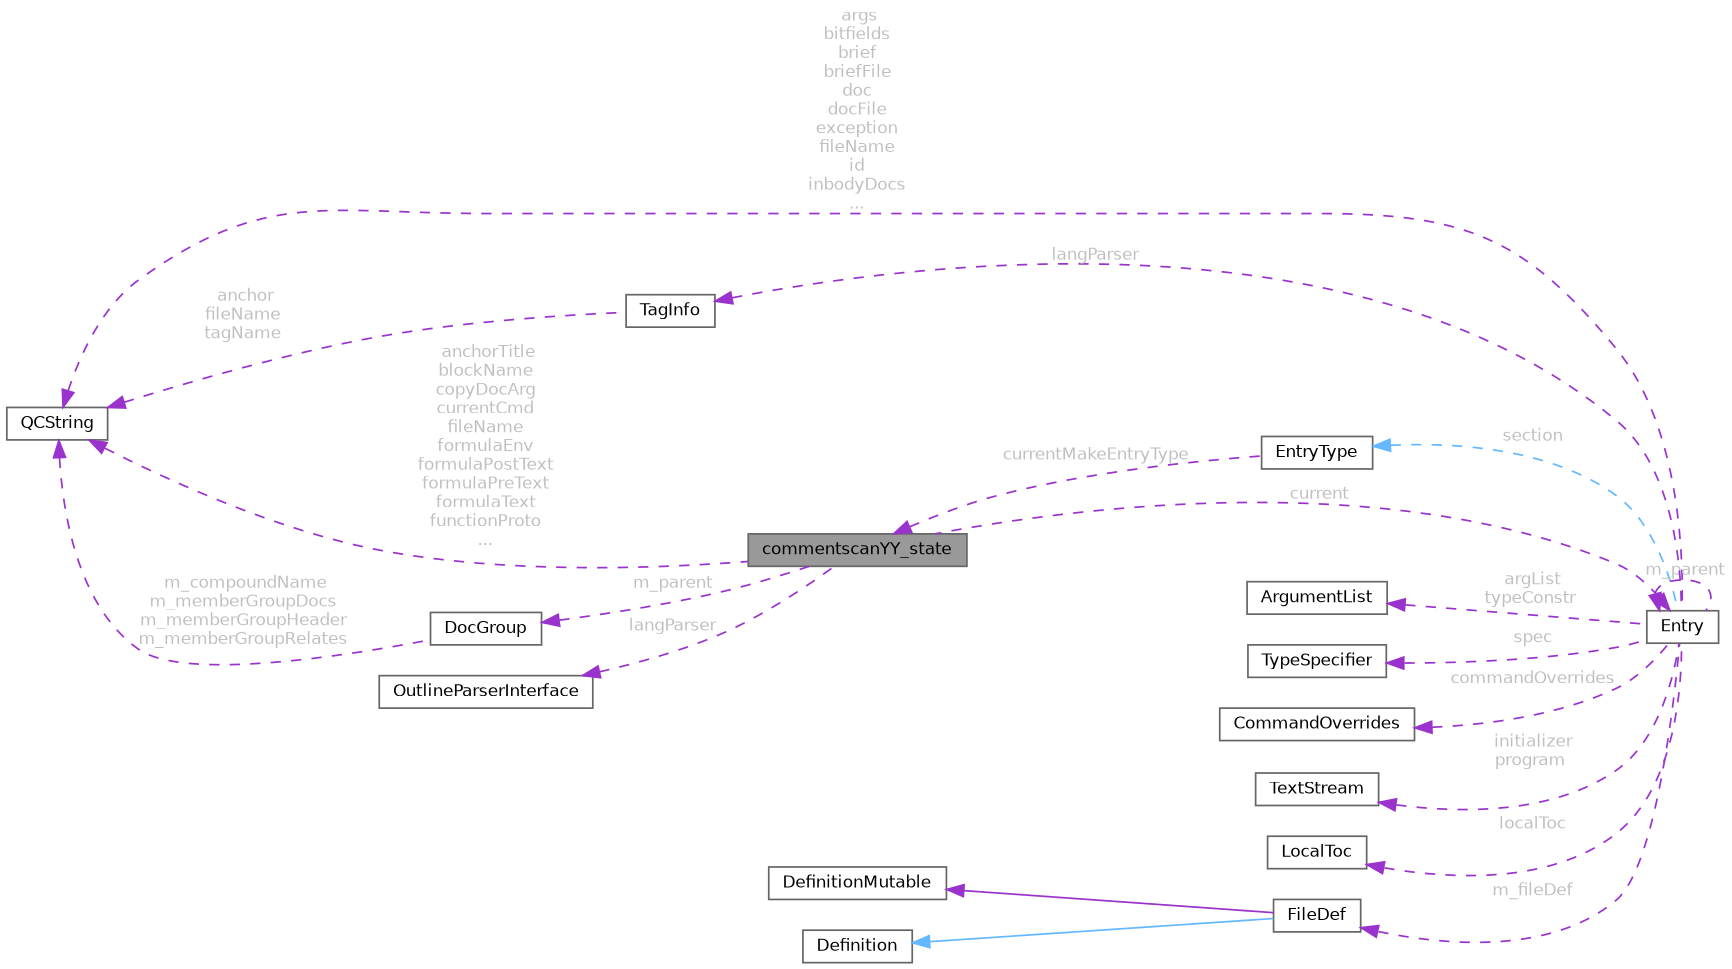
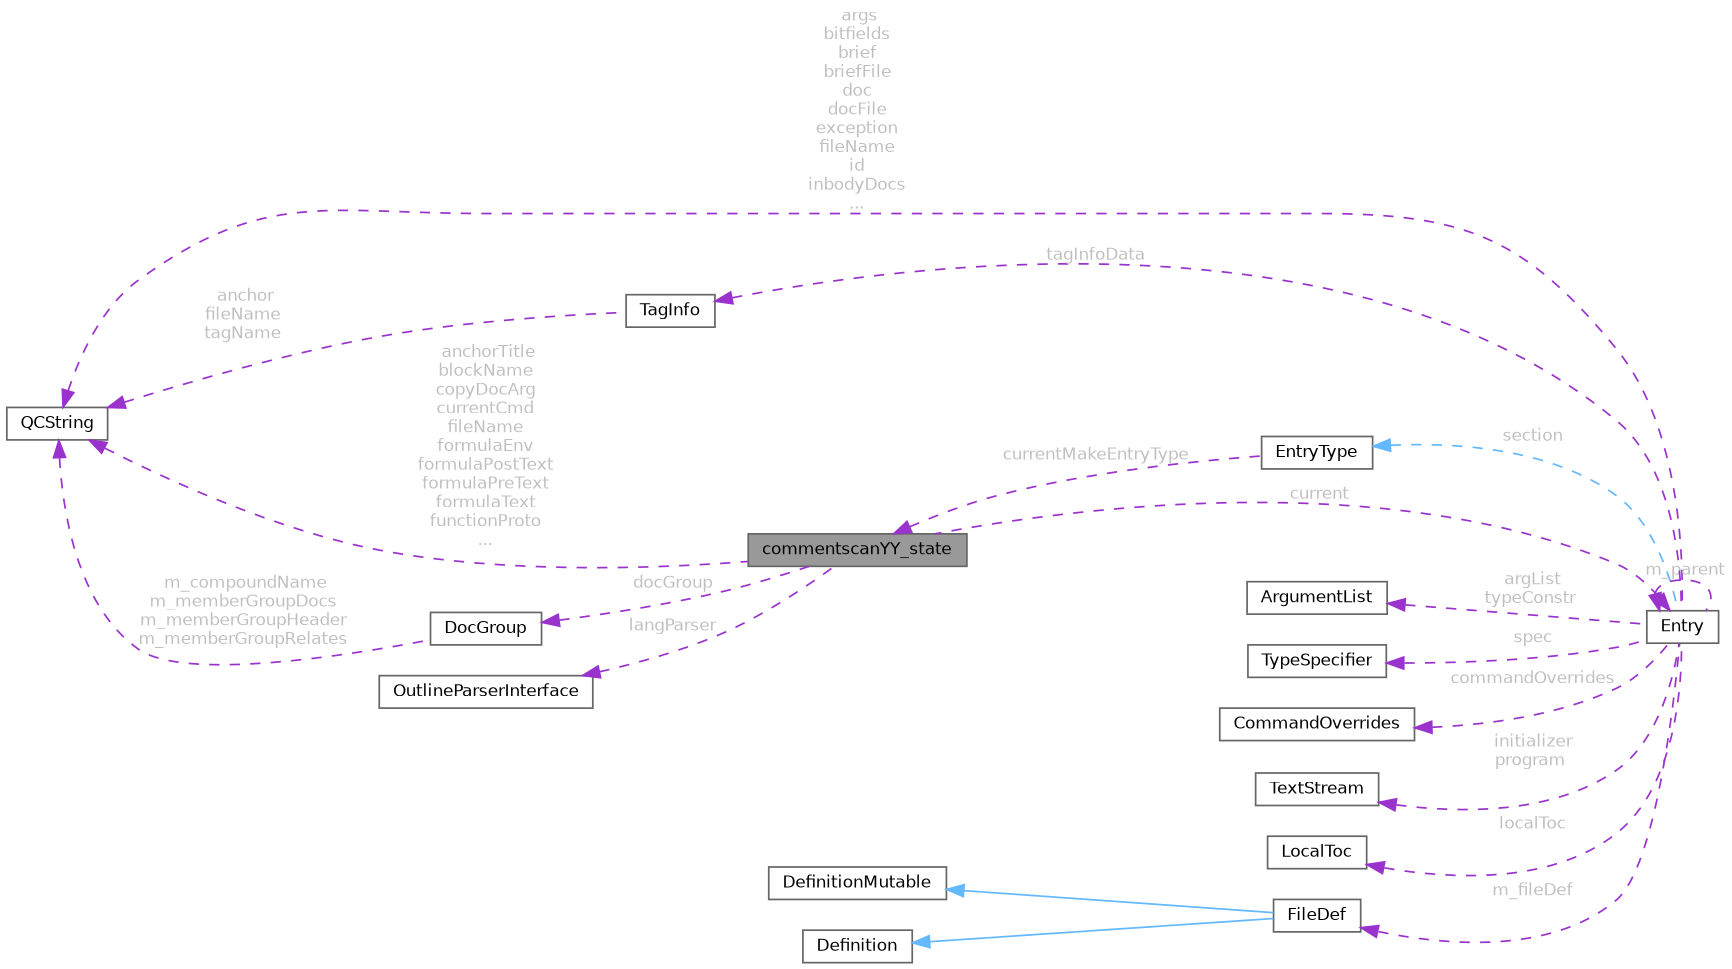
(1093, 255) -> (1093, 255)
(671, 583) -> (671, 583)
(1119, 902) -> (1119, 902)
